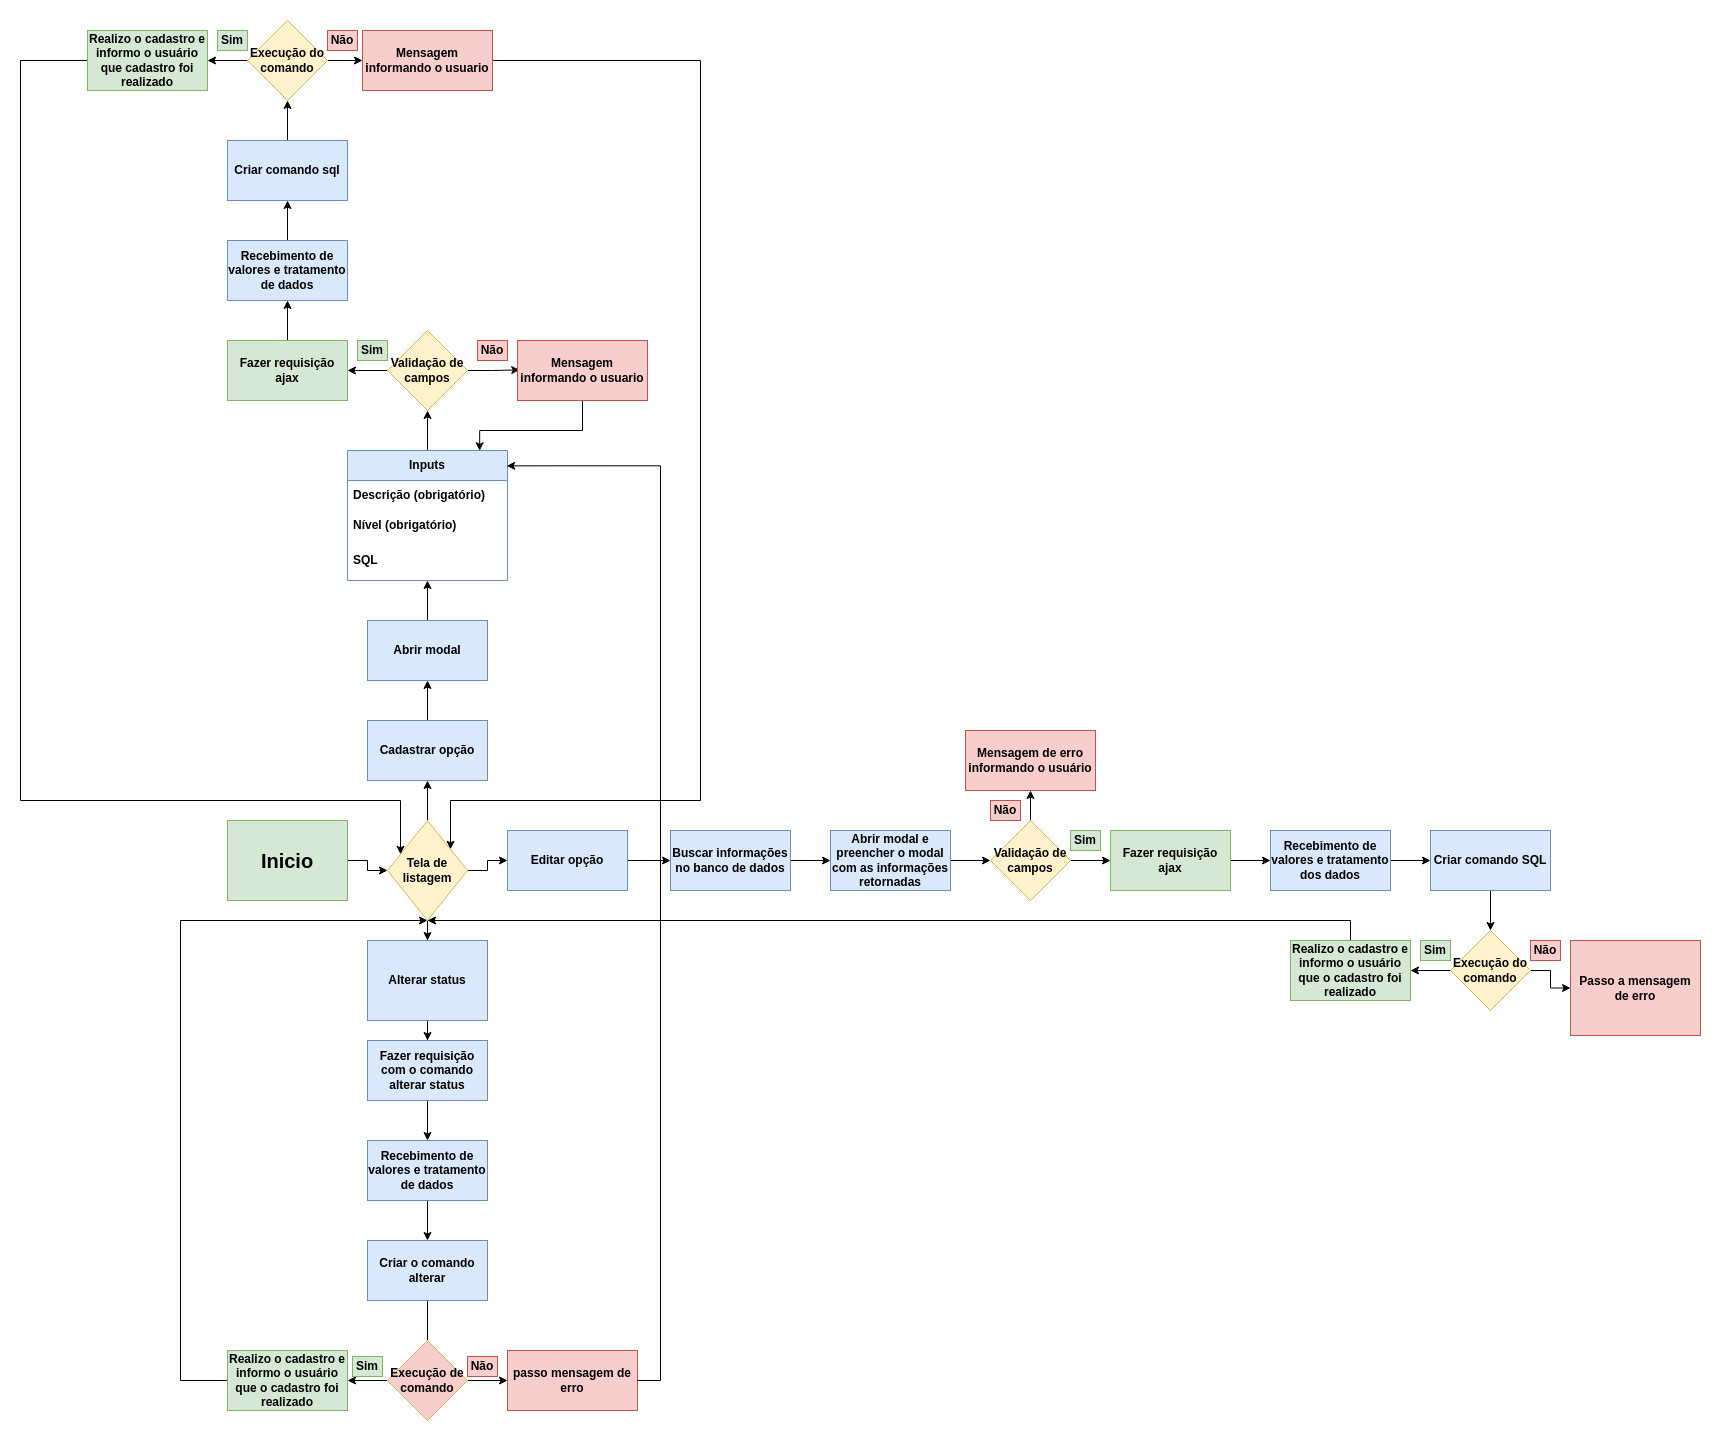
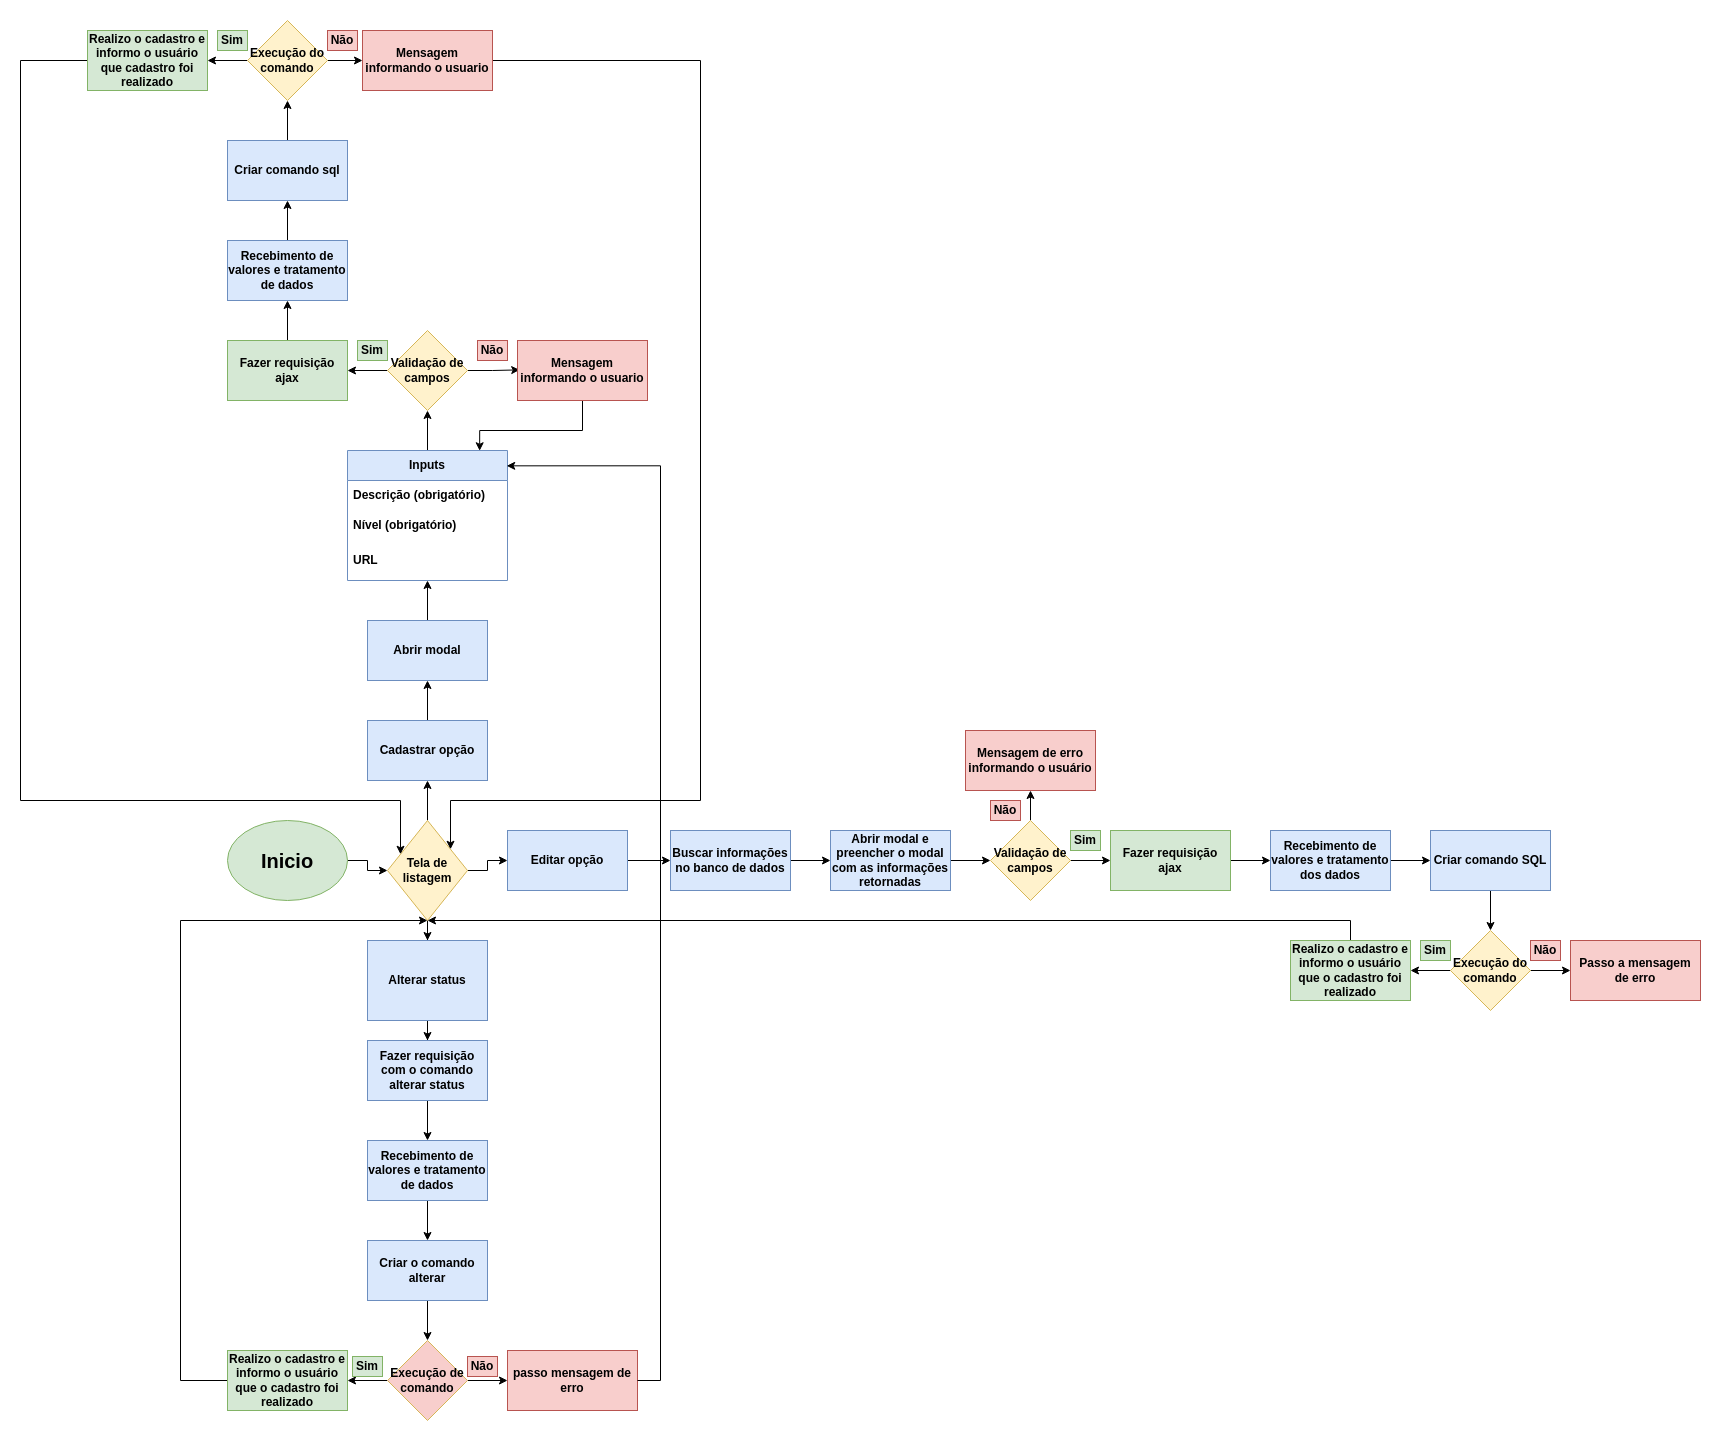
(364, 561) -> (364, 561)
(288, 861) -> (288, 861)
(1636, 988) -> (1636, 971)
(428, 1334) -> (428, 1332)
